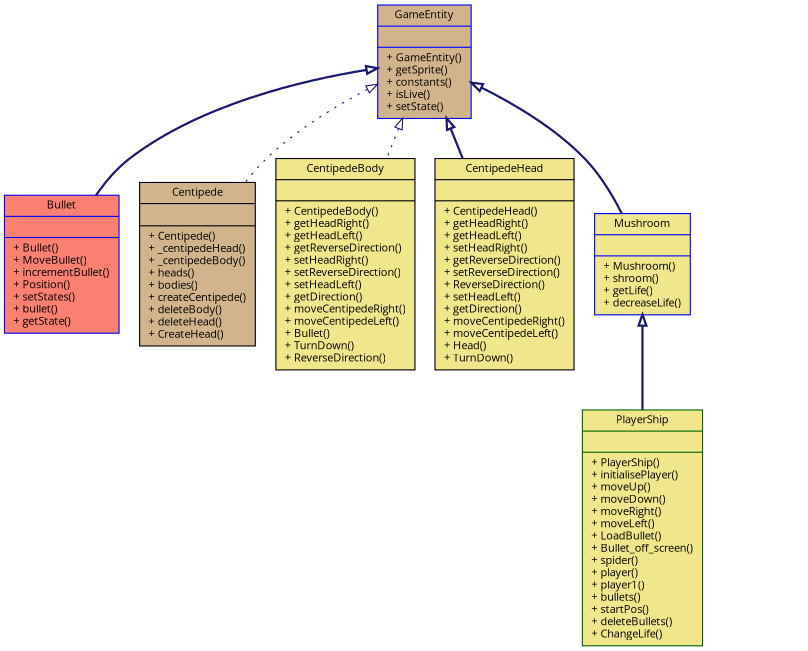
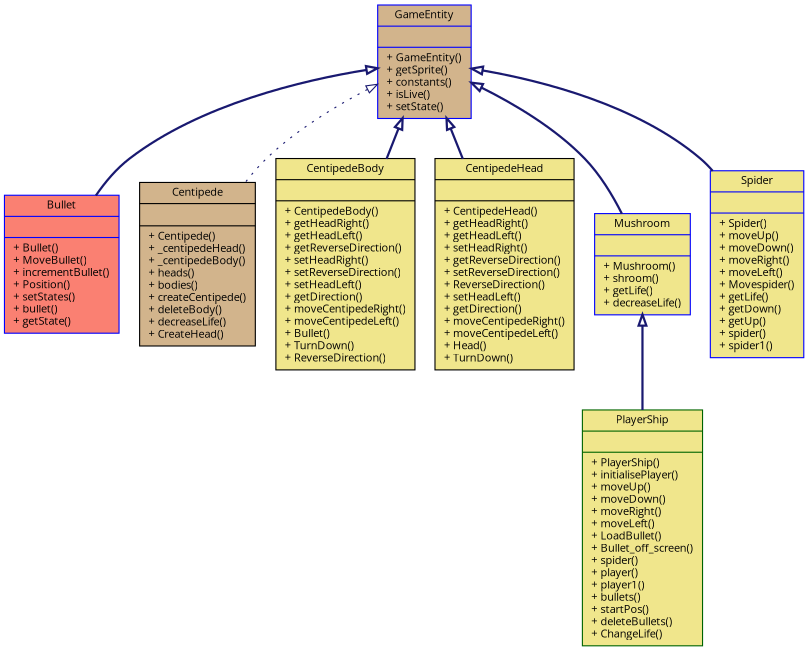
(393, 144) -> (393, 144)
none -> (757, 264)
(186, 322) -> (187, 322)
